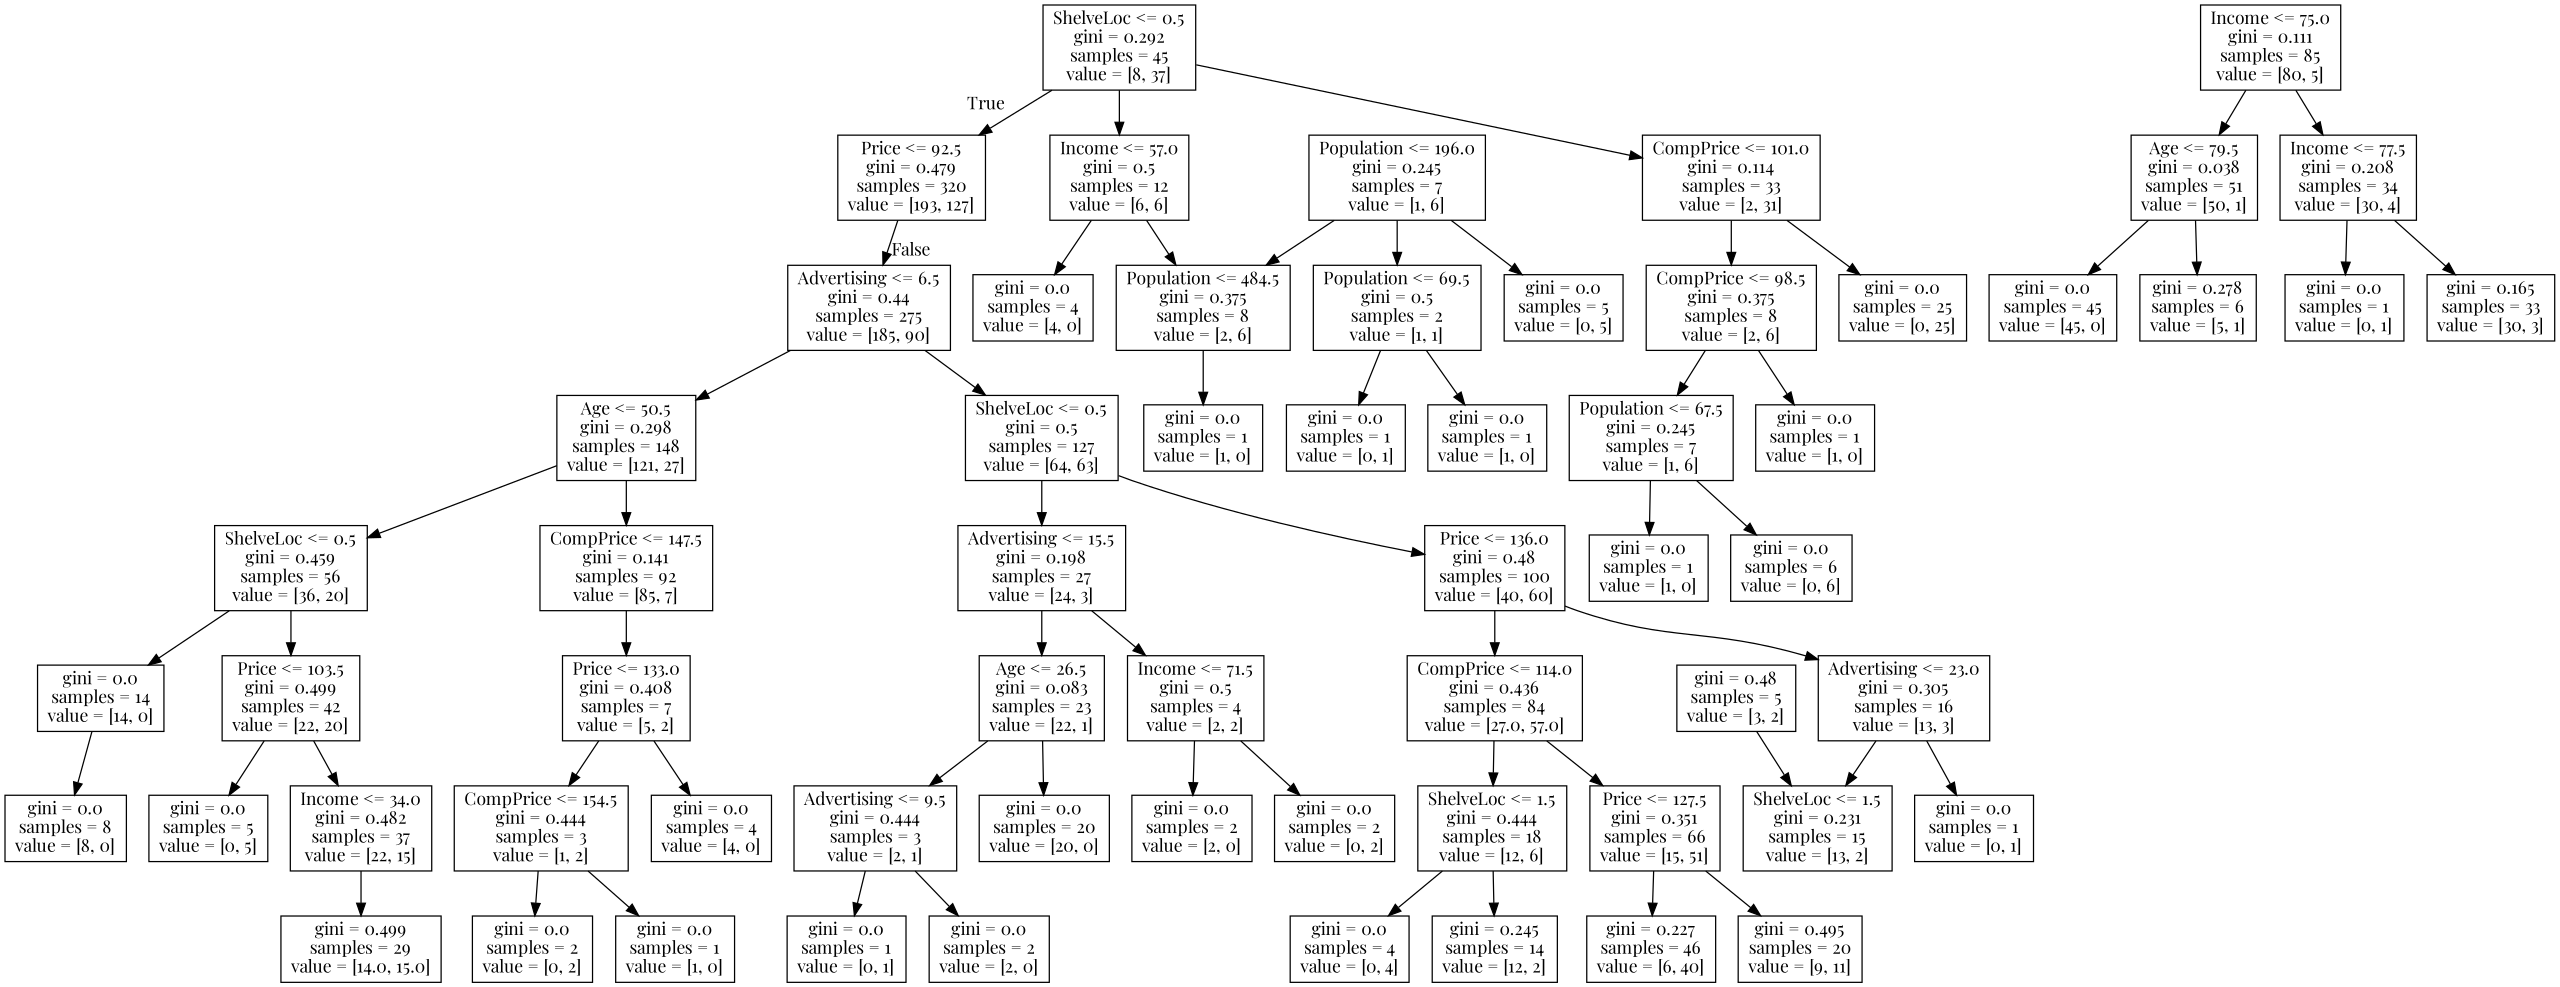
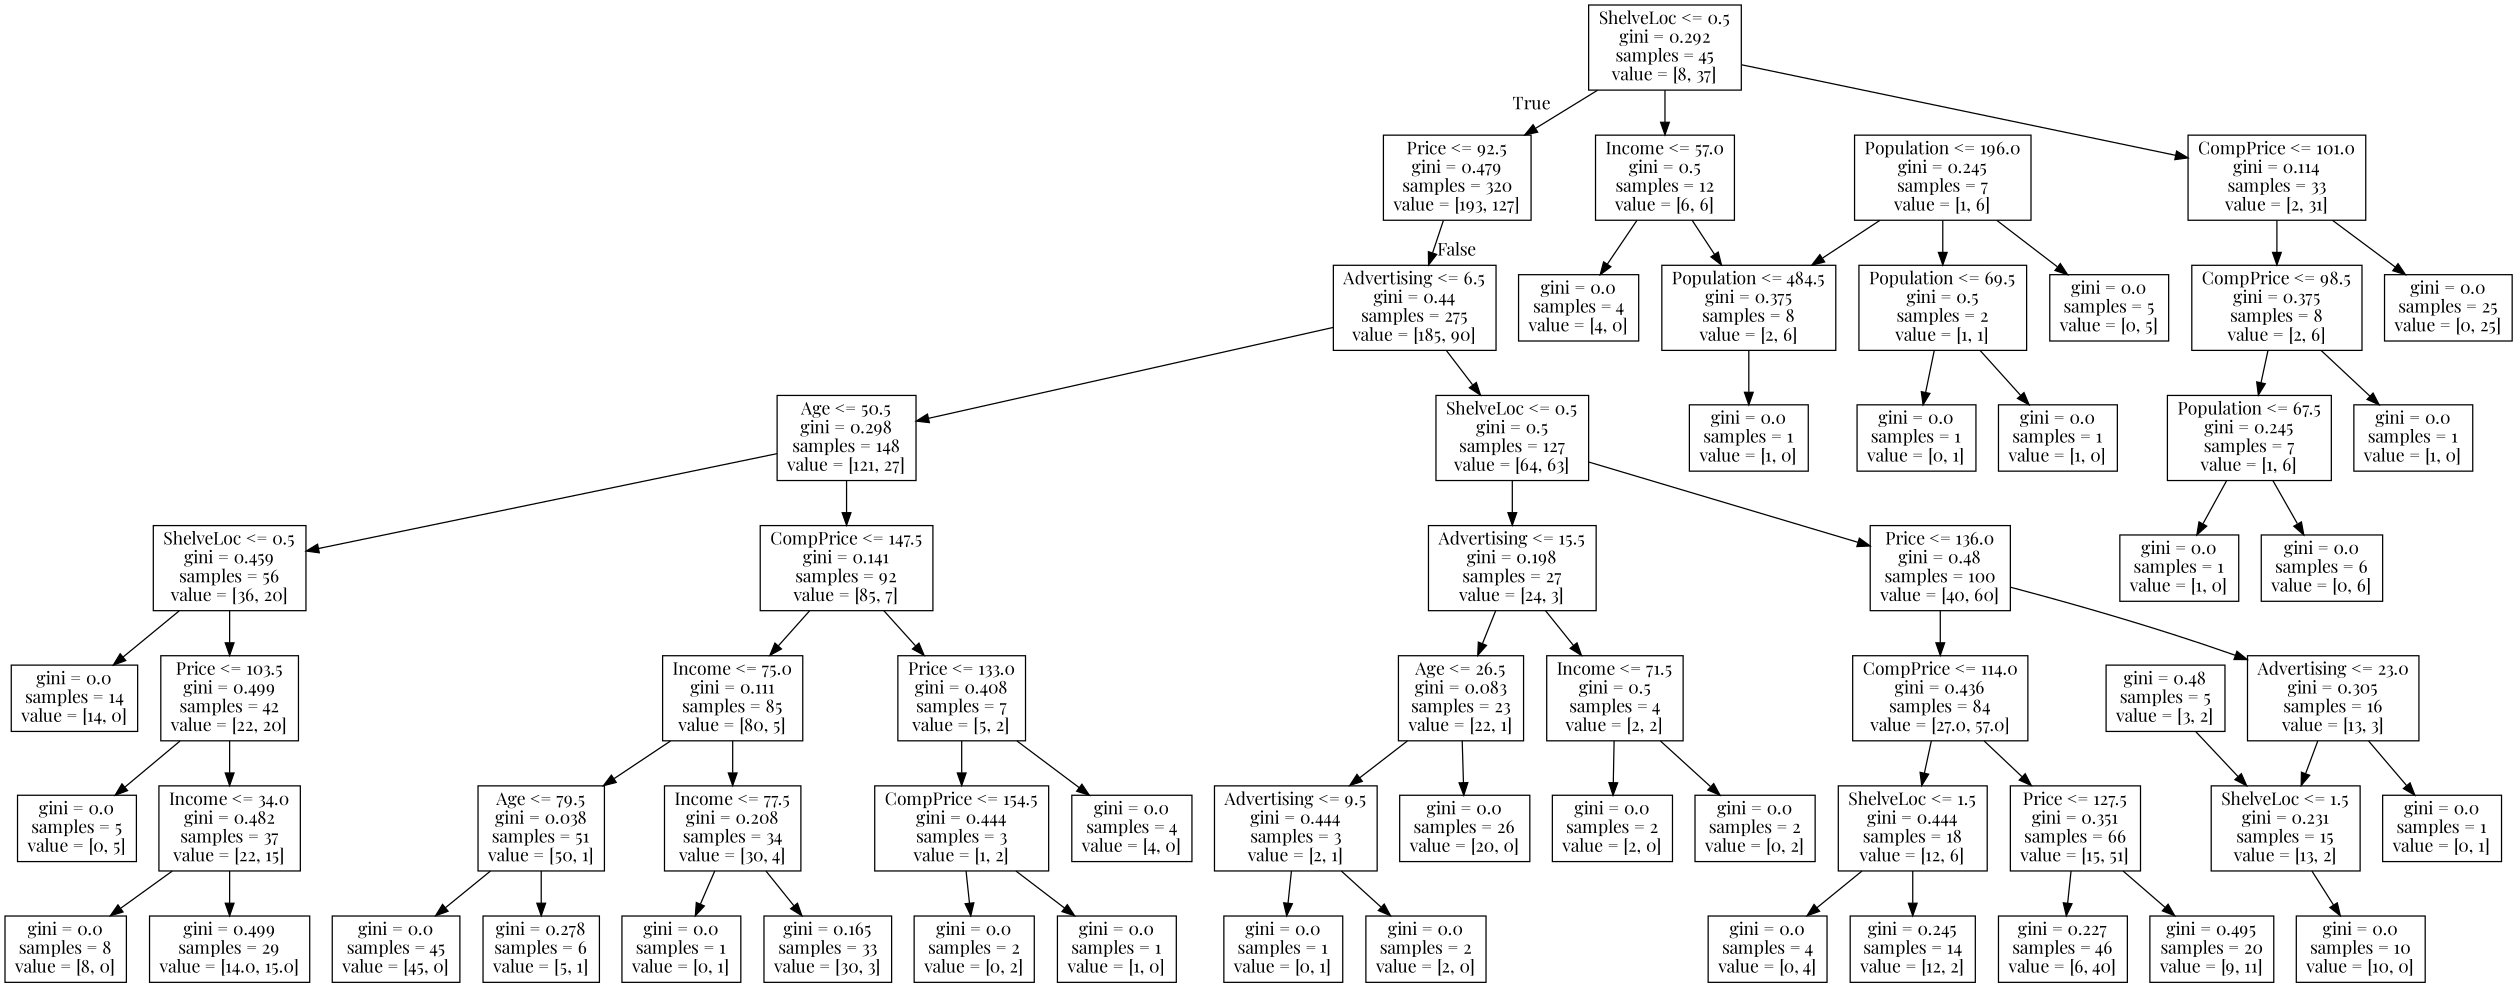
none -> (794, 628)
(85, 757) -> (147, 890)
(1044, 828) -> (1465, 828)
none -> (2361, 949)
